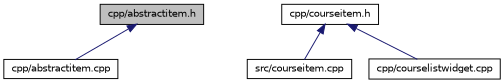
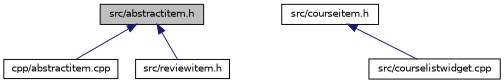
(152, 14) -> (152, 14)
(330, 14) -> (330, 14)
none -> (183, 69)
(299, 69) -> none
(435, 69) -> (435, 69)
